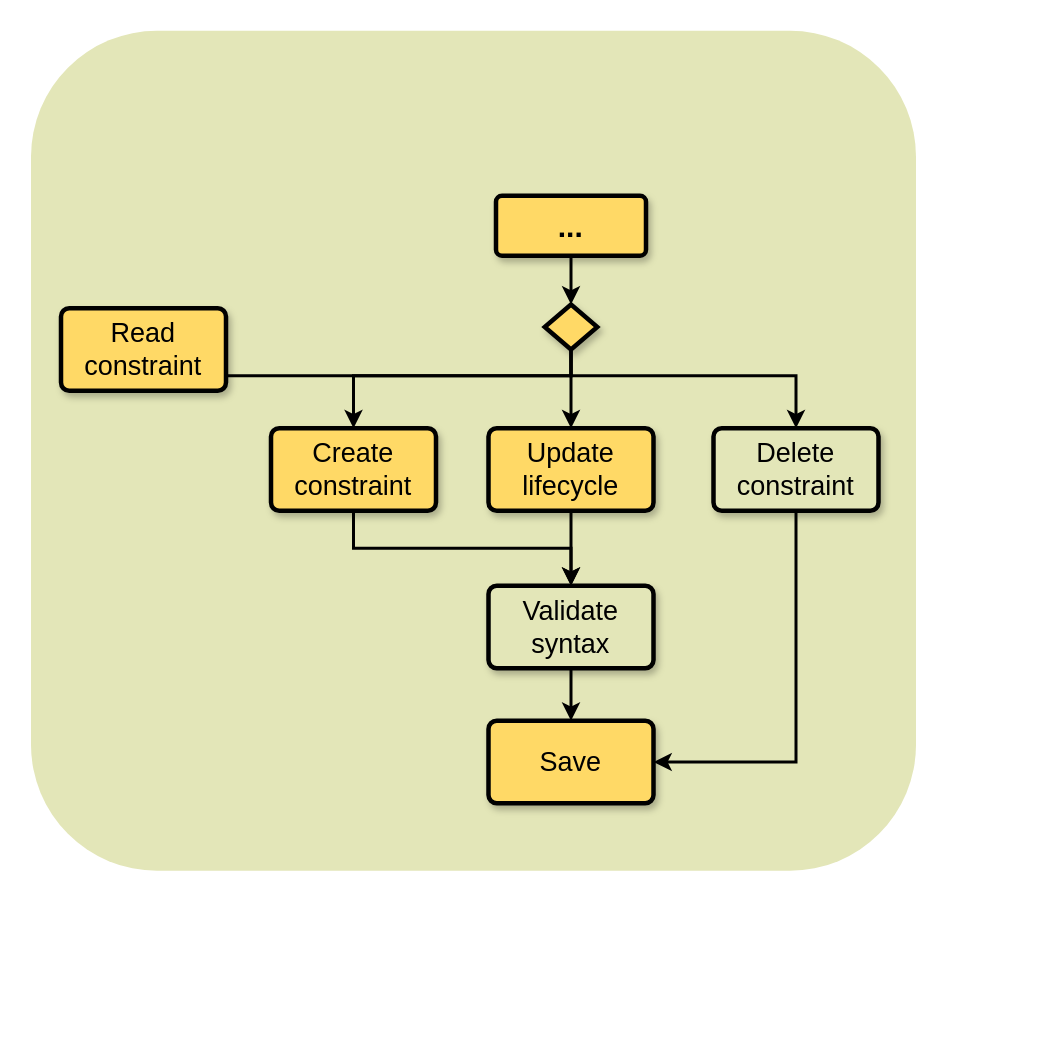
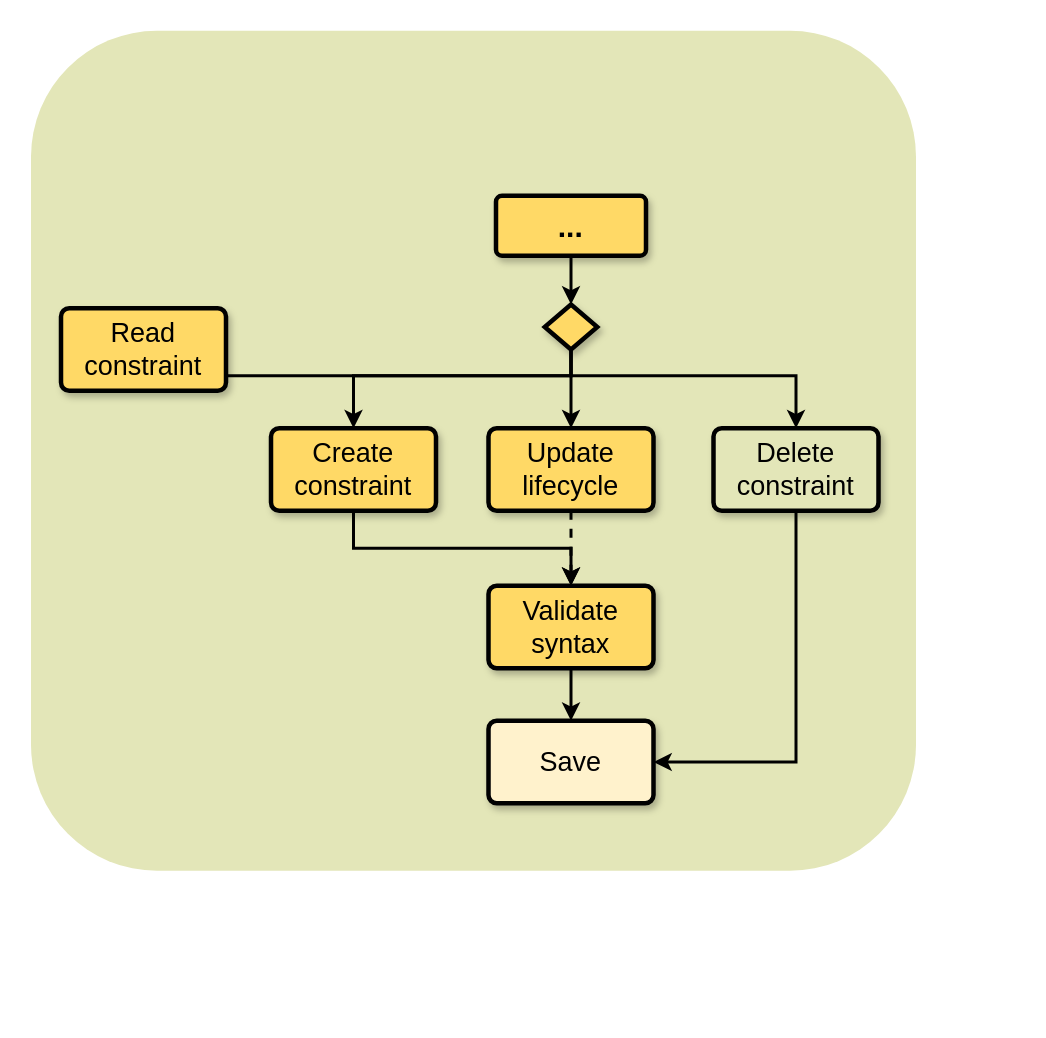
(571, 530) -> (571, 530)
(571, 627) -> (571, 627)
(571, 762) -> (571, 762)
